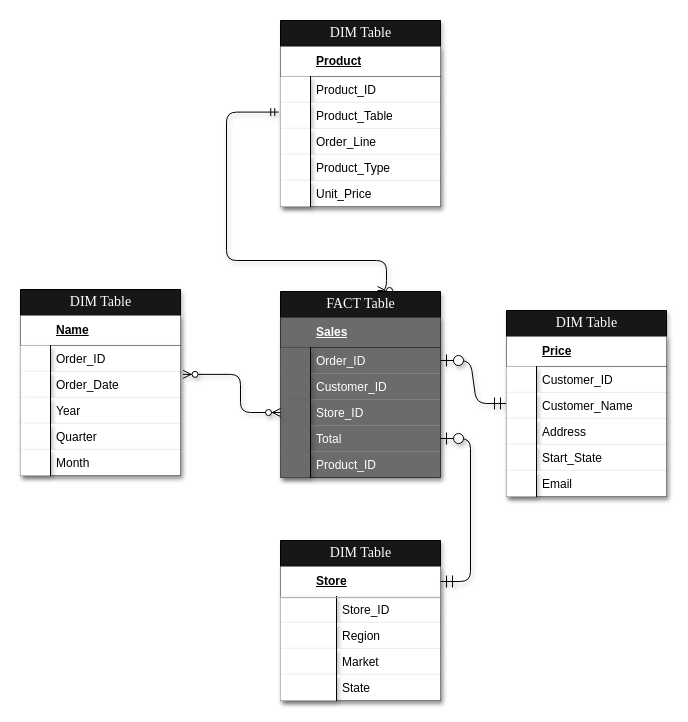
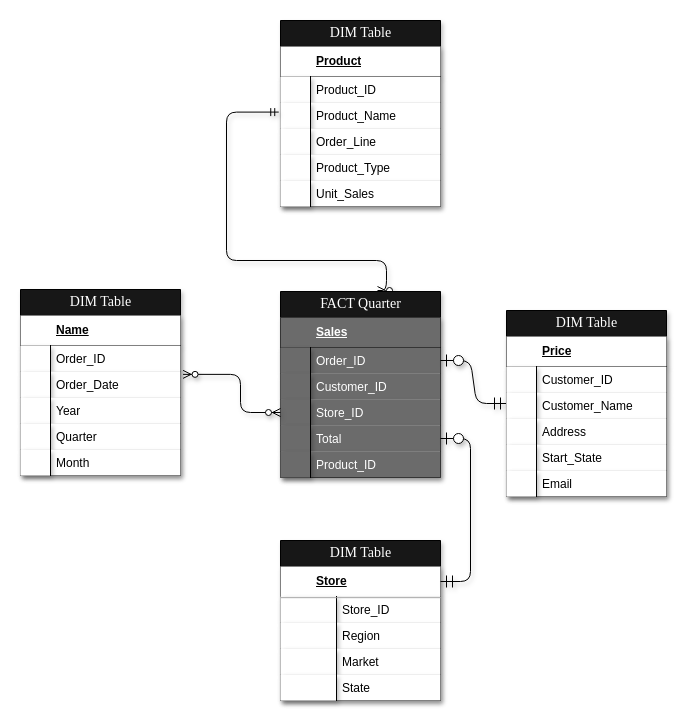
(359, 117) -> (357, 117)
(347, 195) -> (347, 195)
(361, 305) -> (361, 305)
